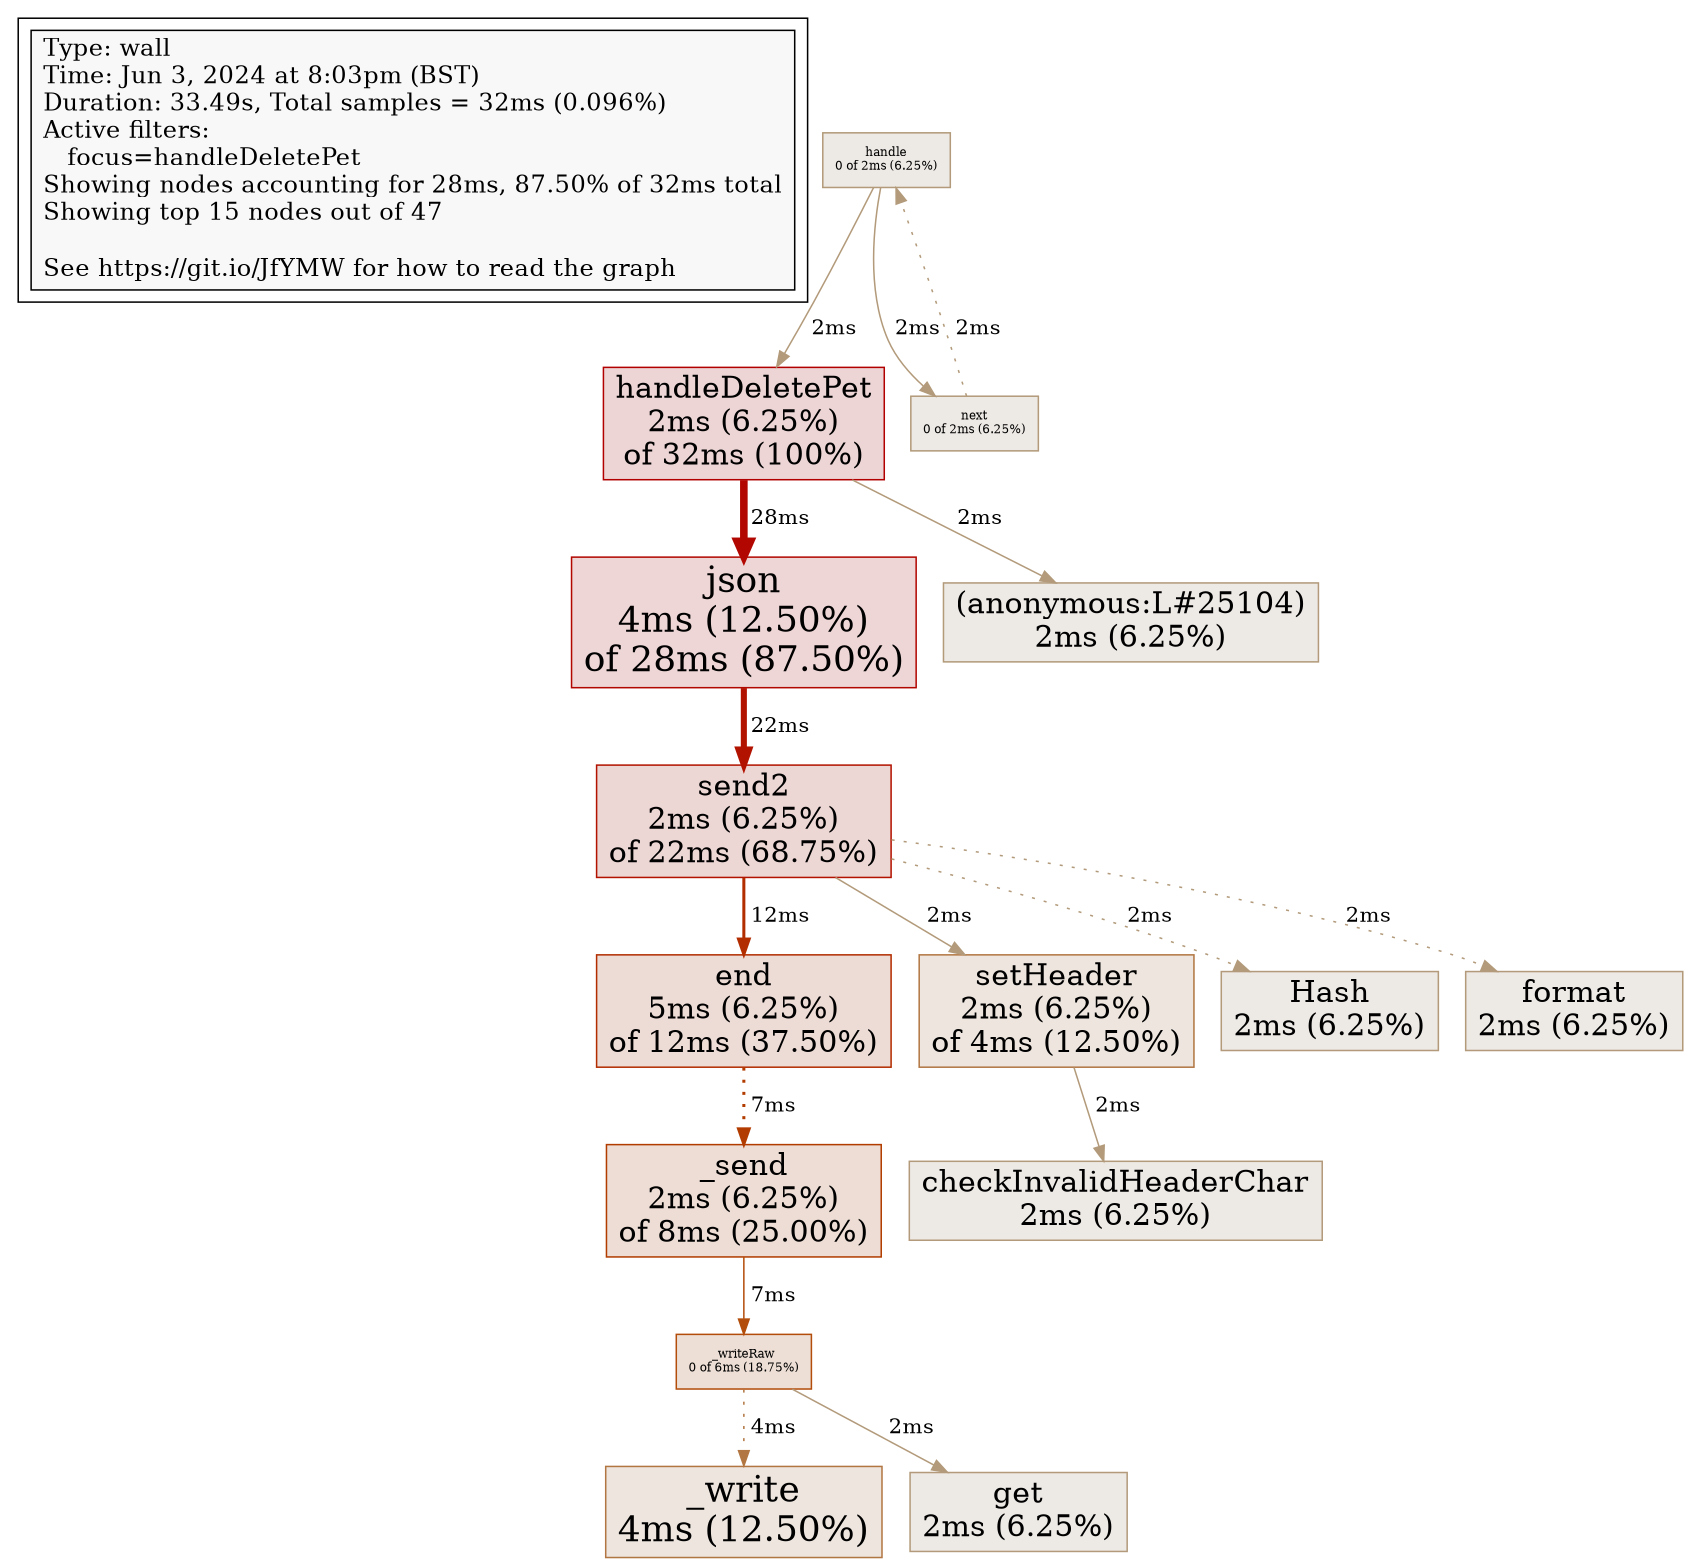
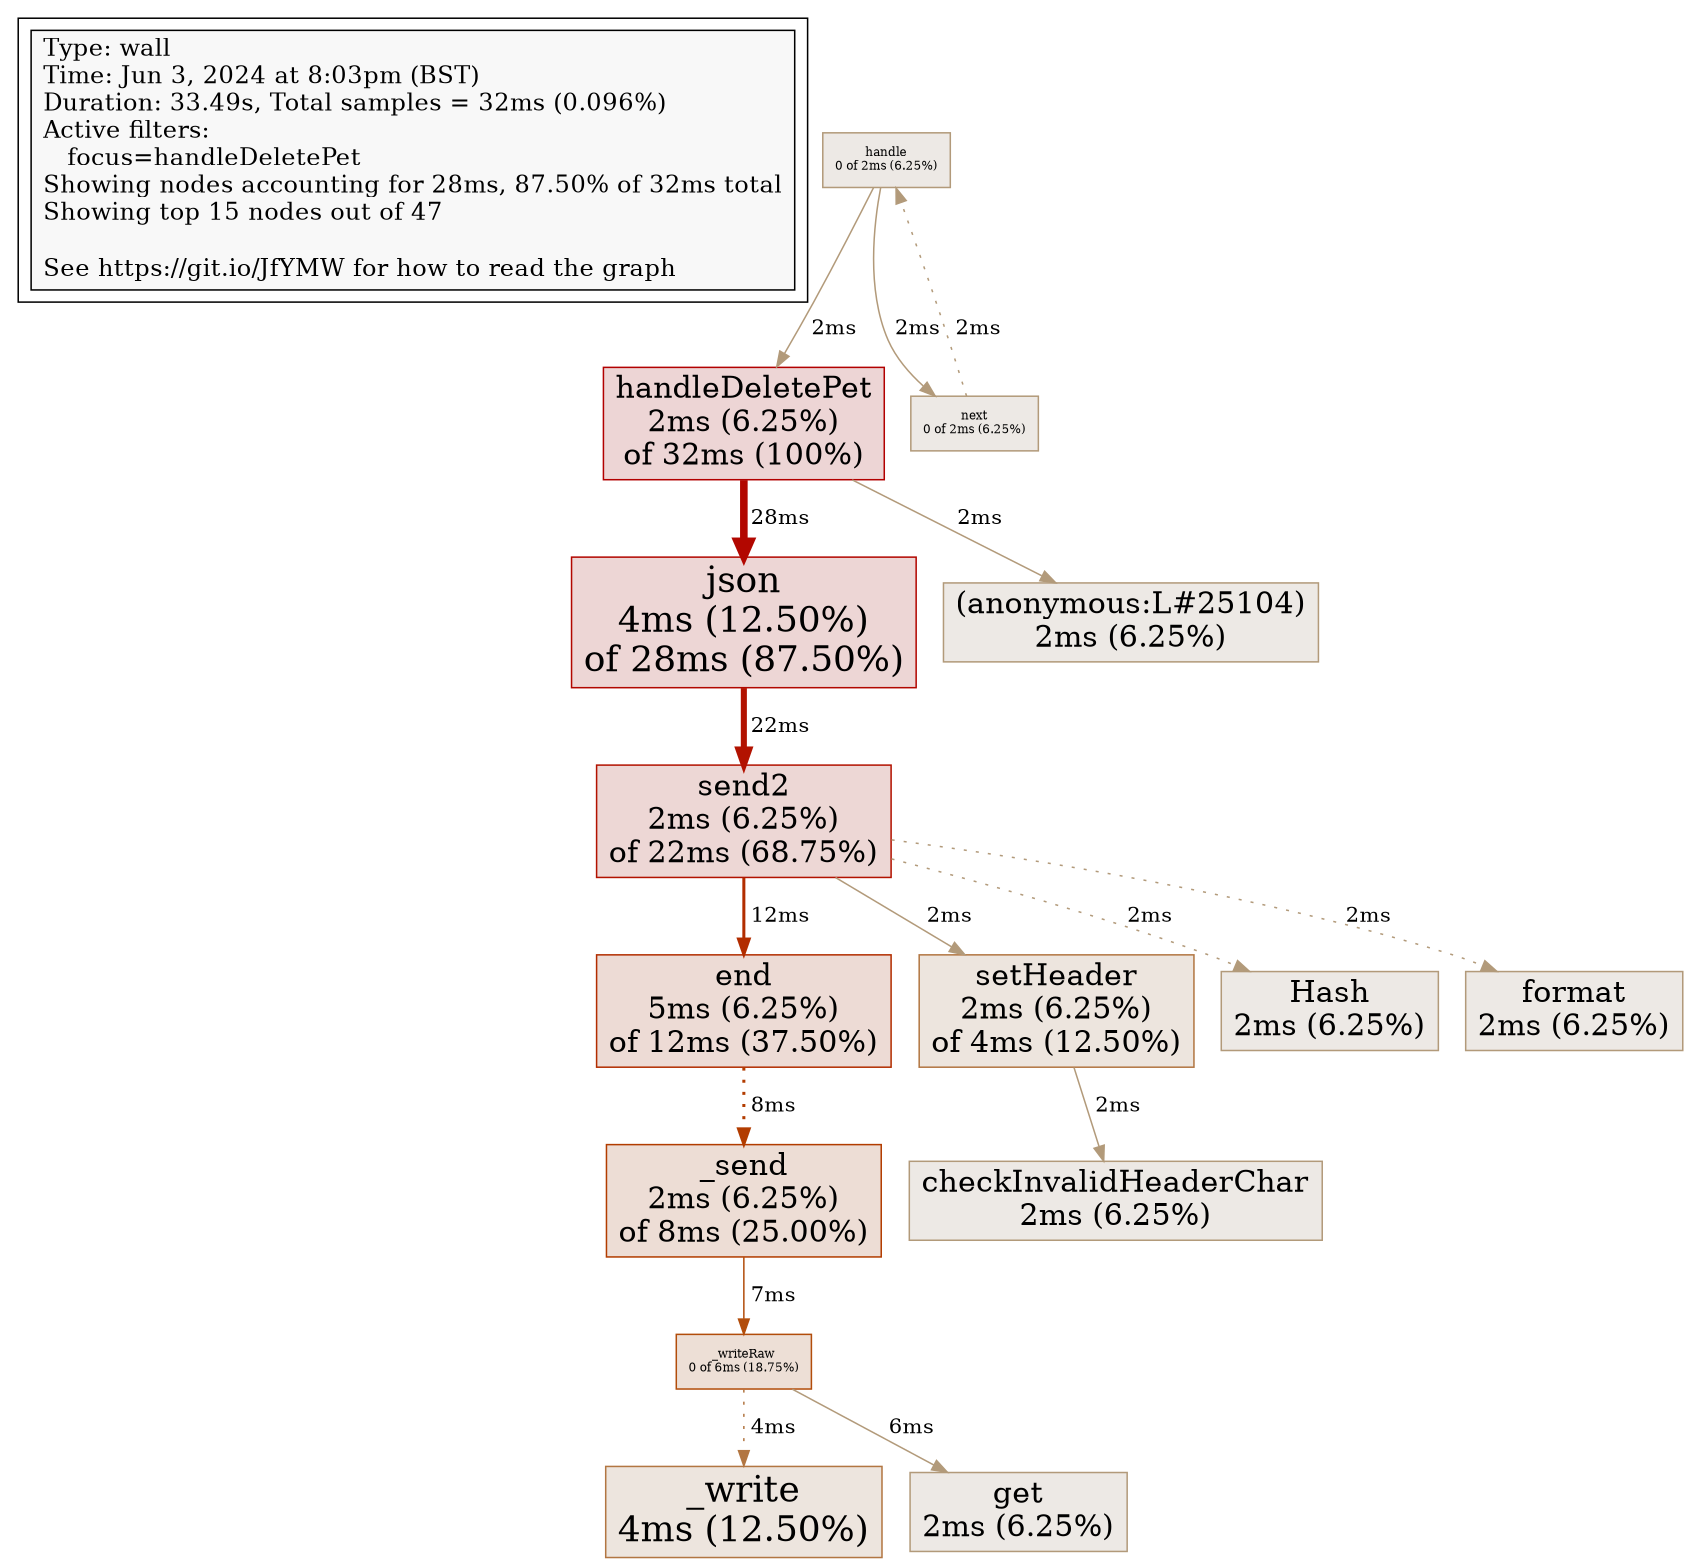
(770, 1106) -> (770, 1106)
(909, 1428) -> (909, 1428)
